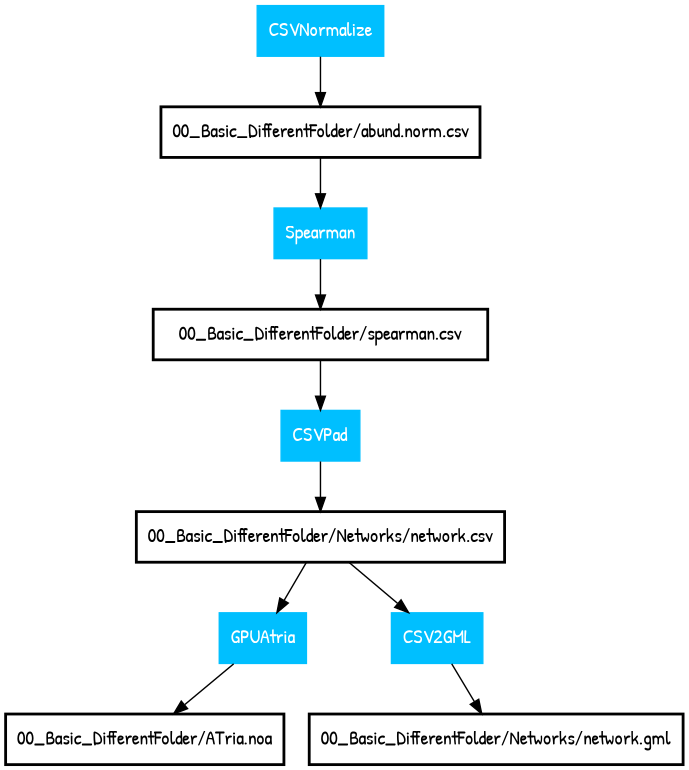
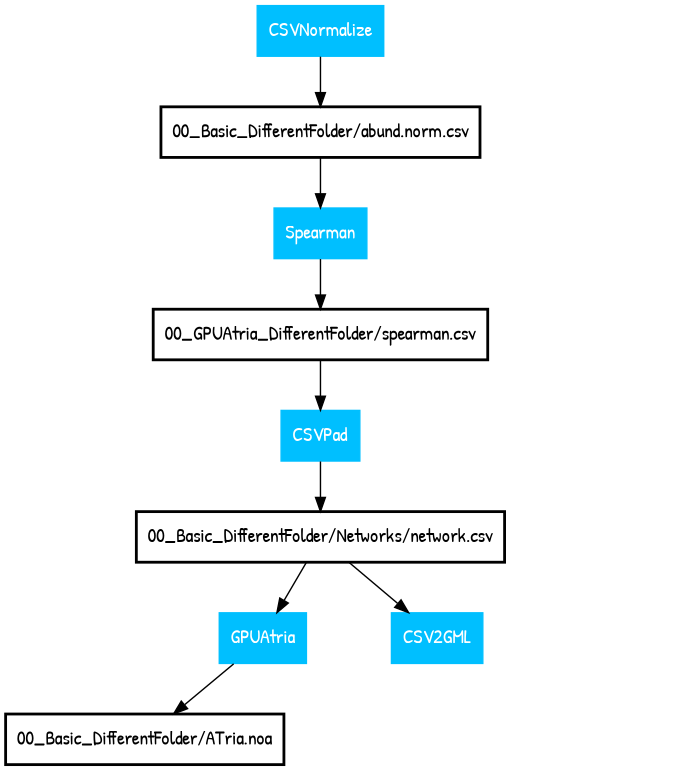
(320, 335) -> (320, 335)
(496, 739) -> none
